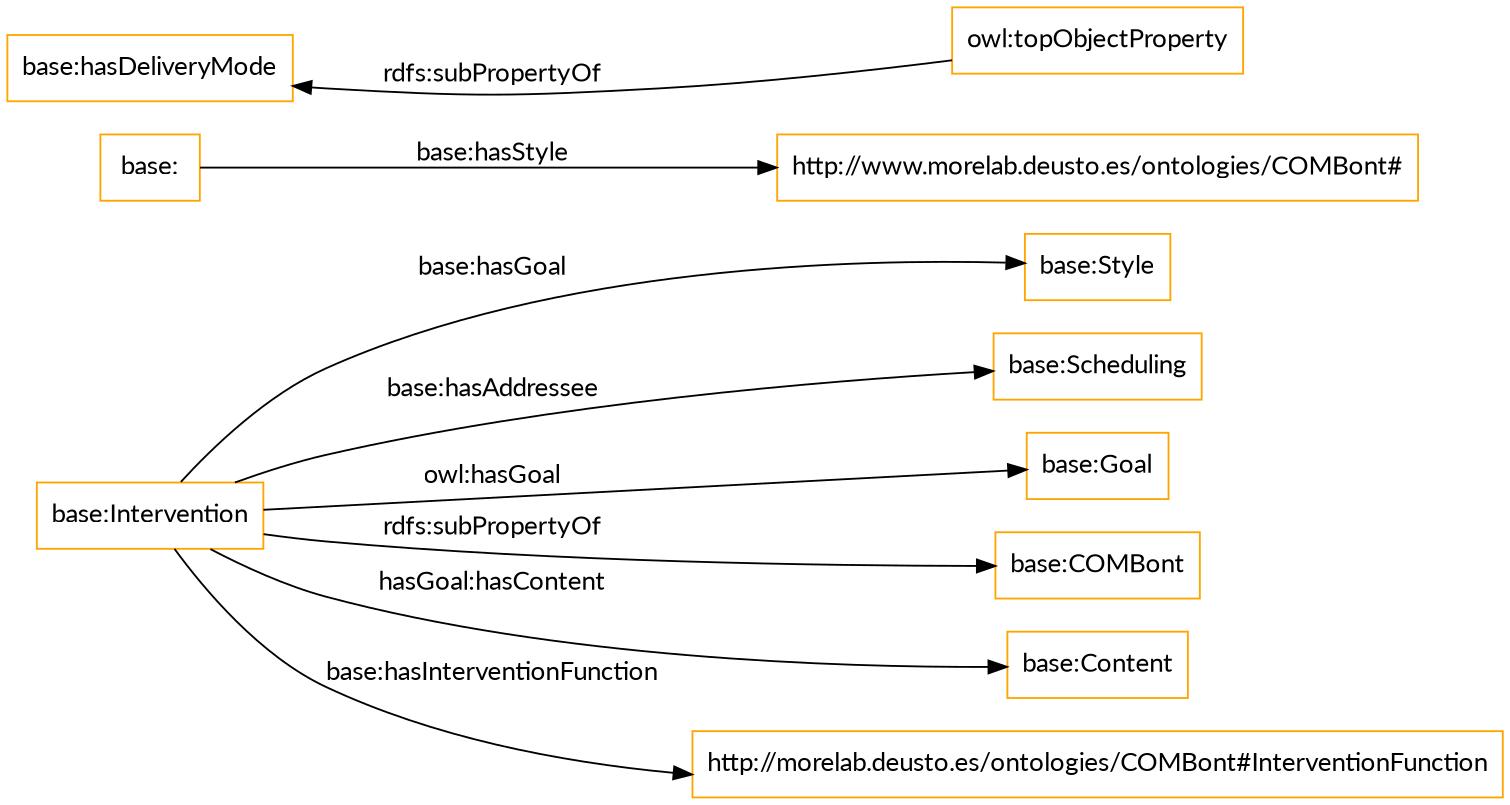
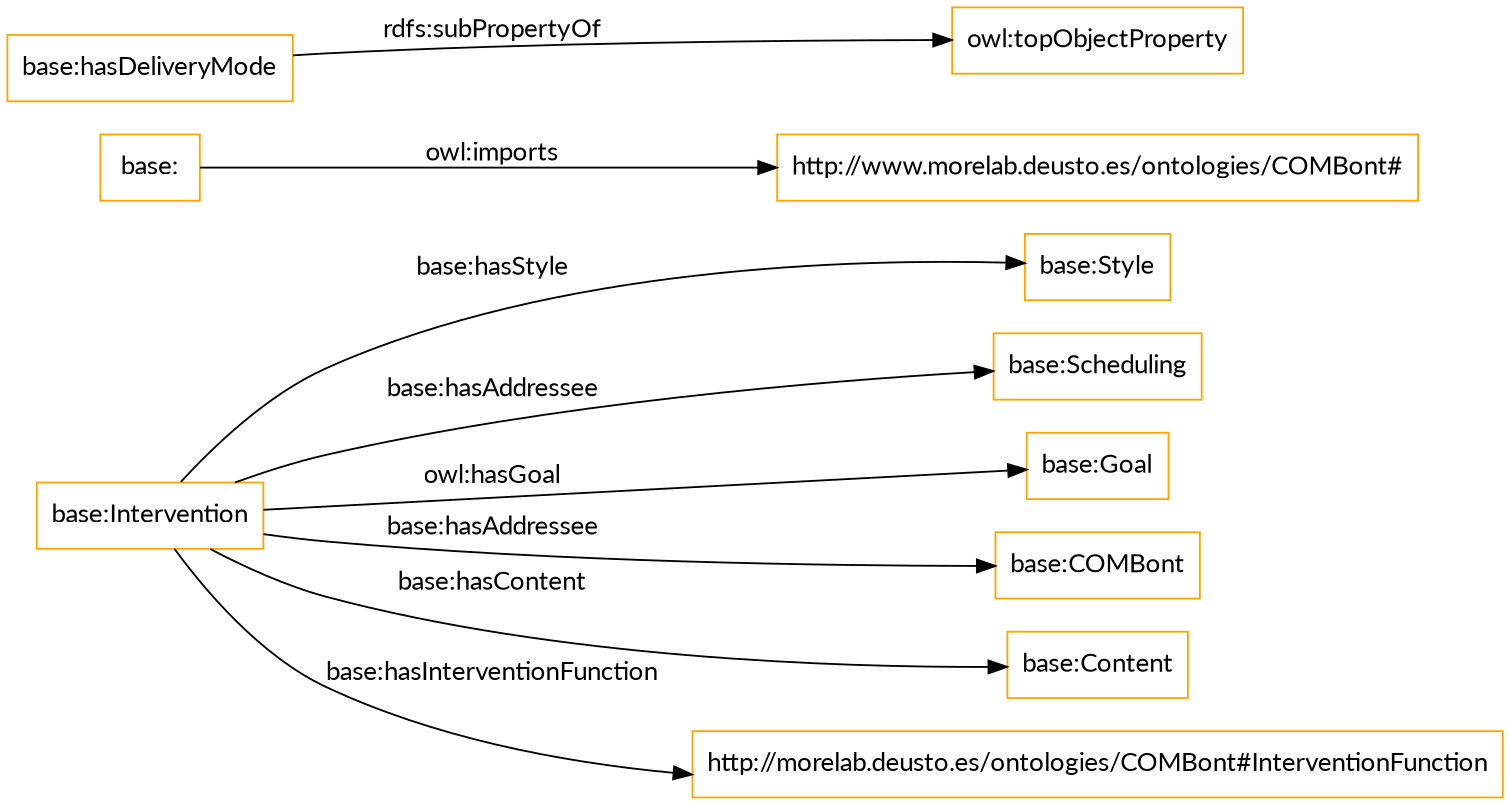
(632, 90) -> (613, 44)
(493, 154) -> (493, 154)
(493, 268) -> (493, 268)
(493, 528) -> (493, 528)
(493, 583) -> (493, 583)
